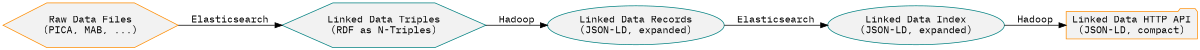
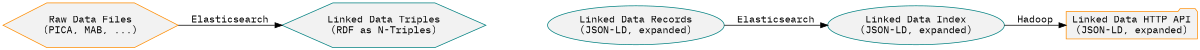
(513, 25) -> none
(1132, 25) -> (1132, 25)
